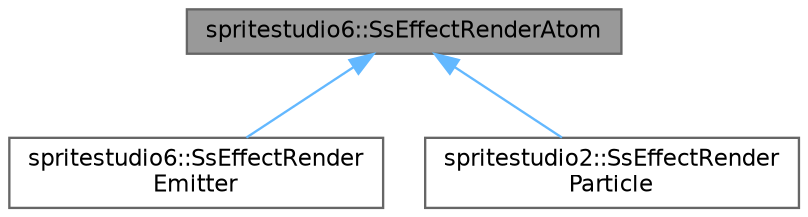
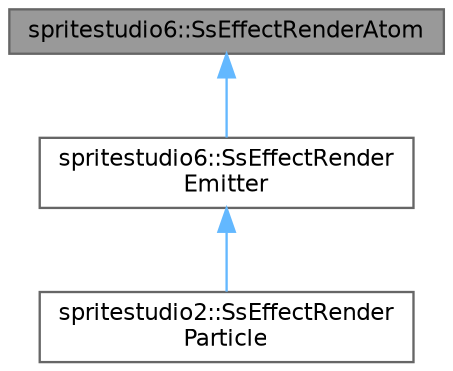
(508, 102) -> (227, 262)
